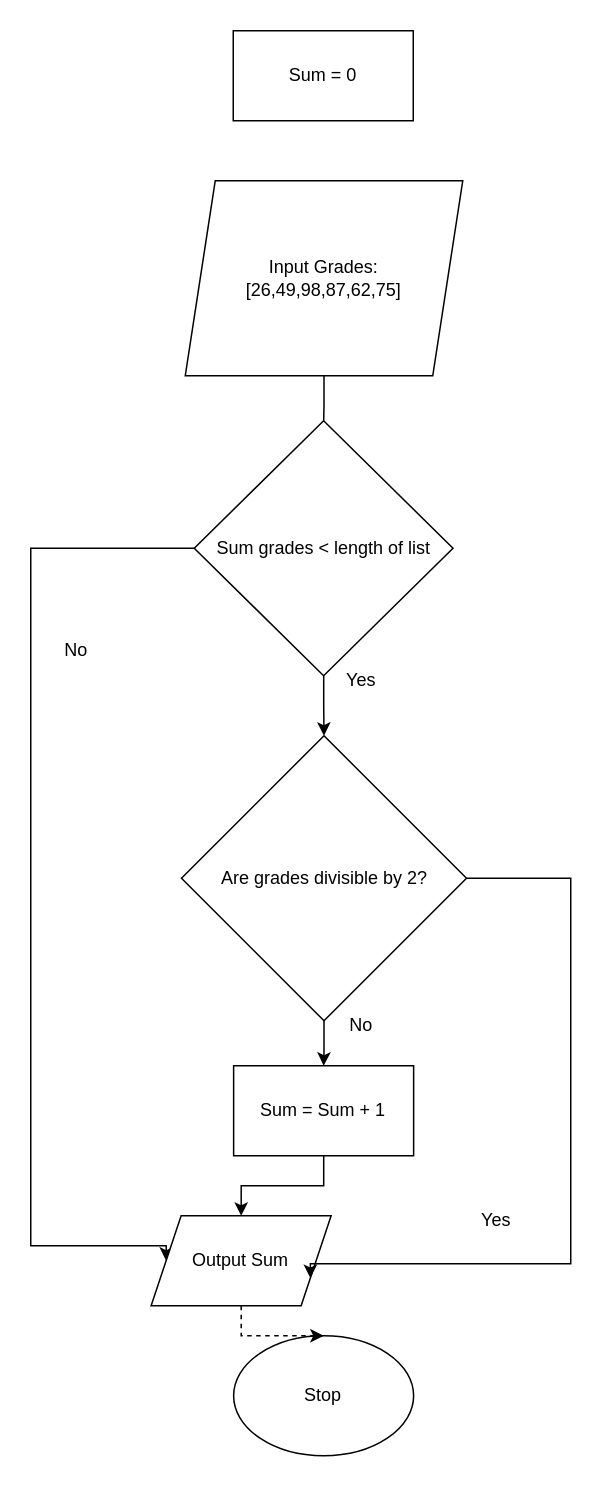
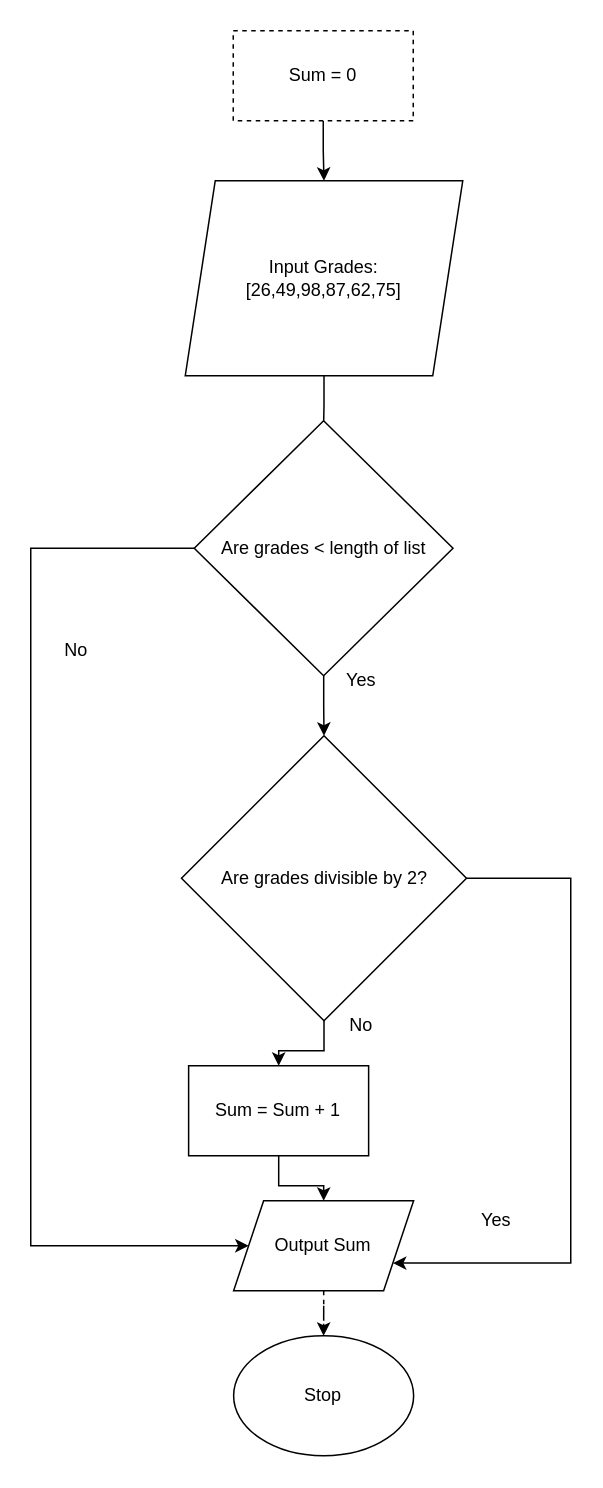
(323, 76) -> (323, 76)
none -> (323, 146)
(324, 548) -> (324, 548)
(324, 1111) -> (279, 1111)
(241, 1261) -> (324, 1246)
